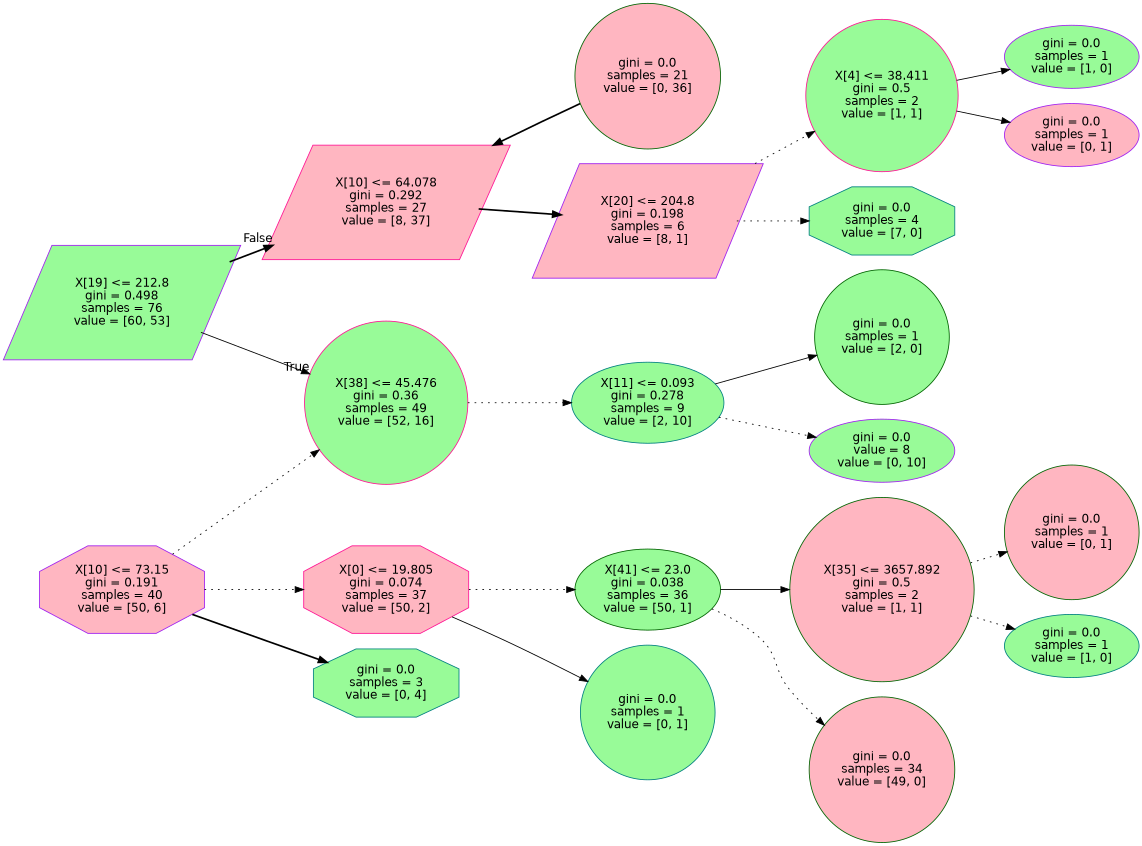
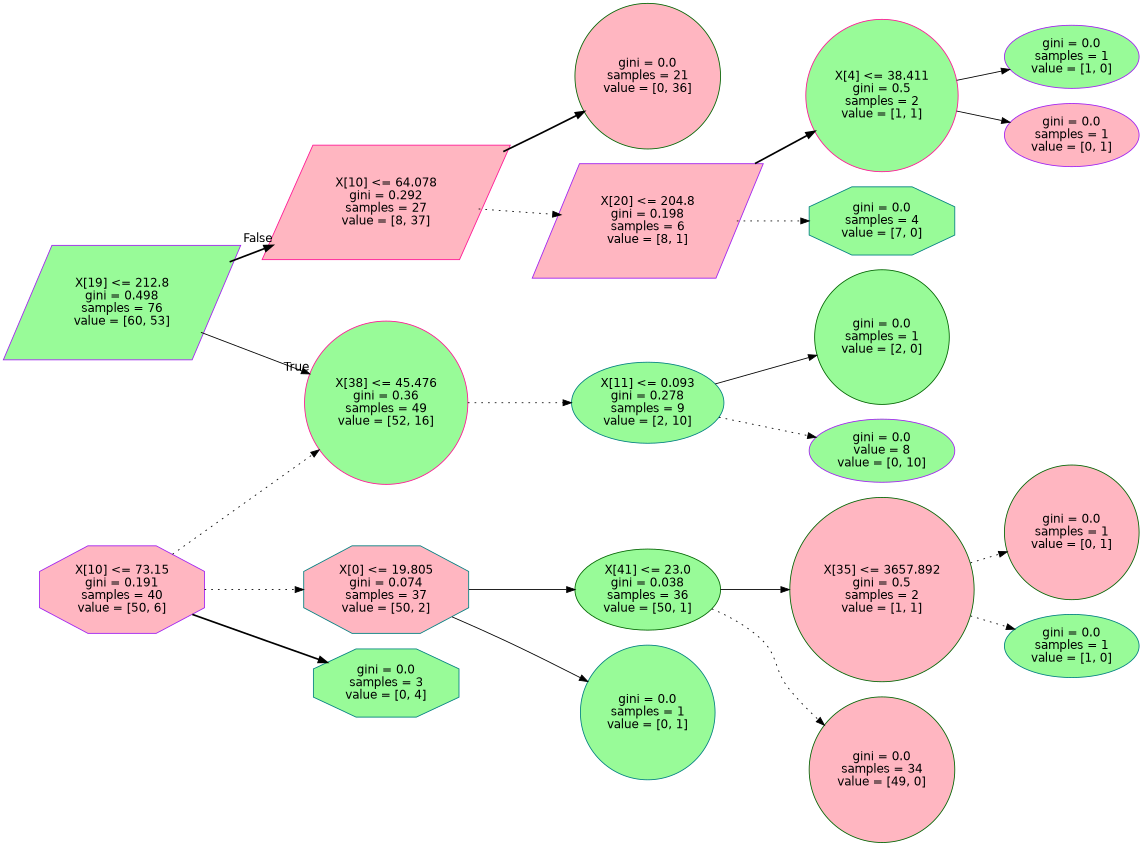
(540, 122) -> (540, 134)
(781, 149) -> (781, 149)
(516, 212) -> (516, 212)
(386, 590) -> (386, 590)
(518, 590) -> (518, 590)
